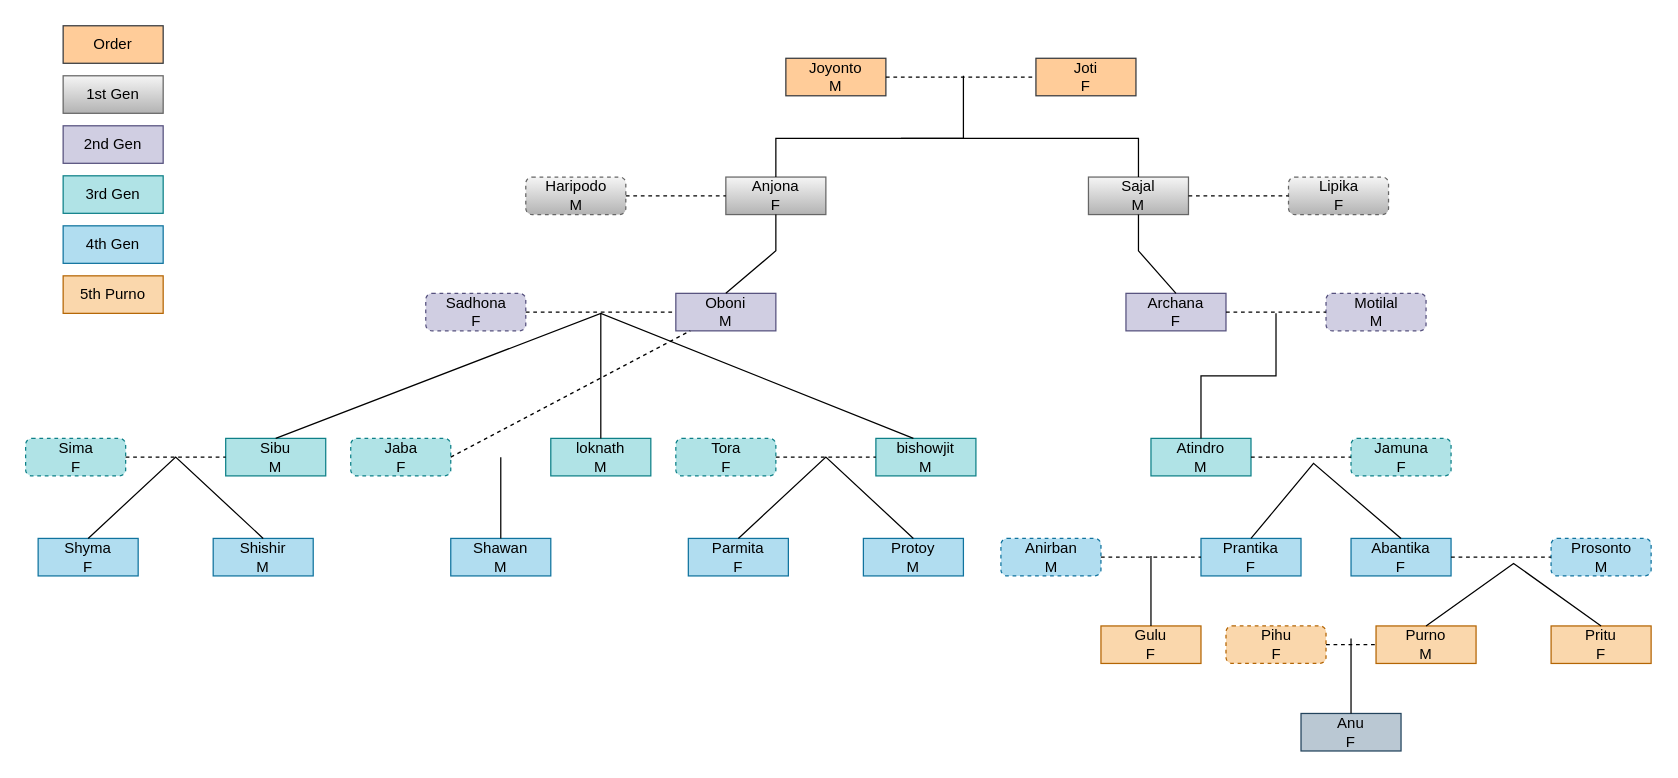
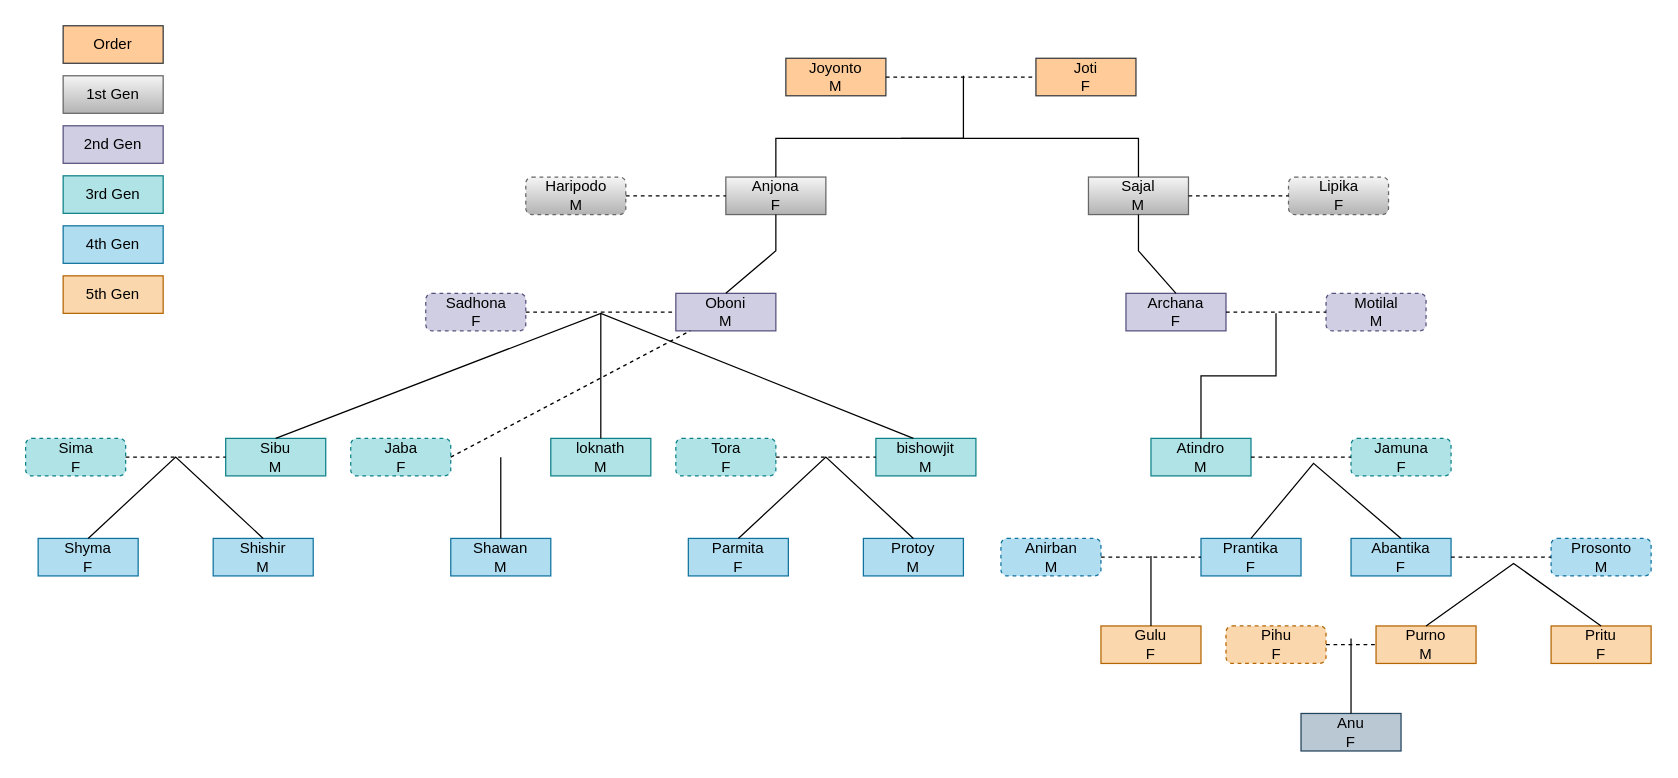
(113, 294) -> (113, 294)
